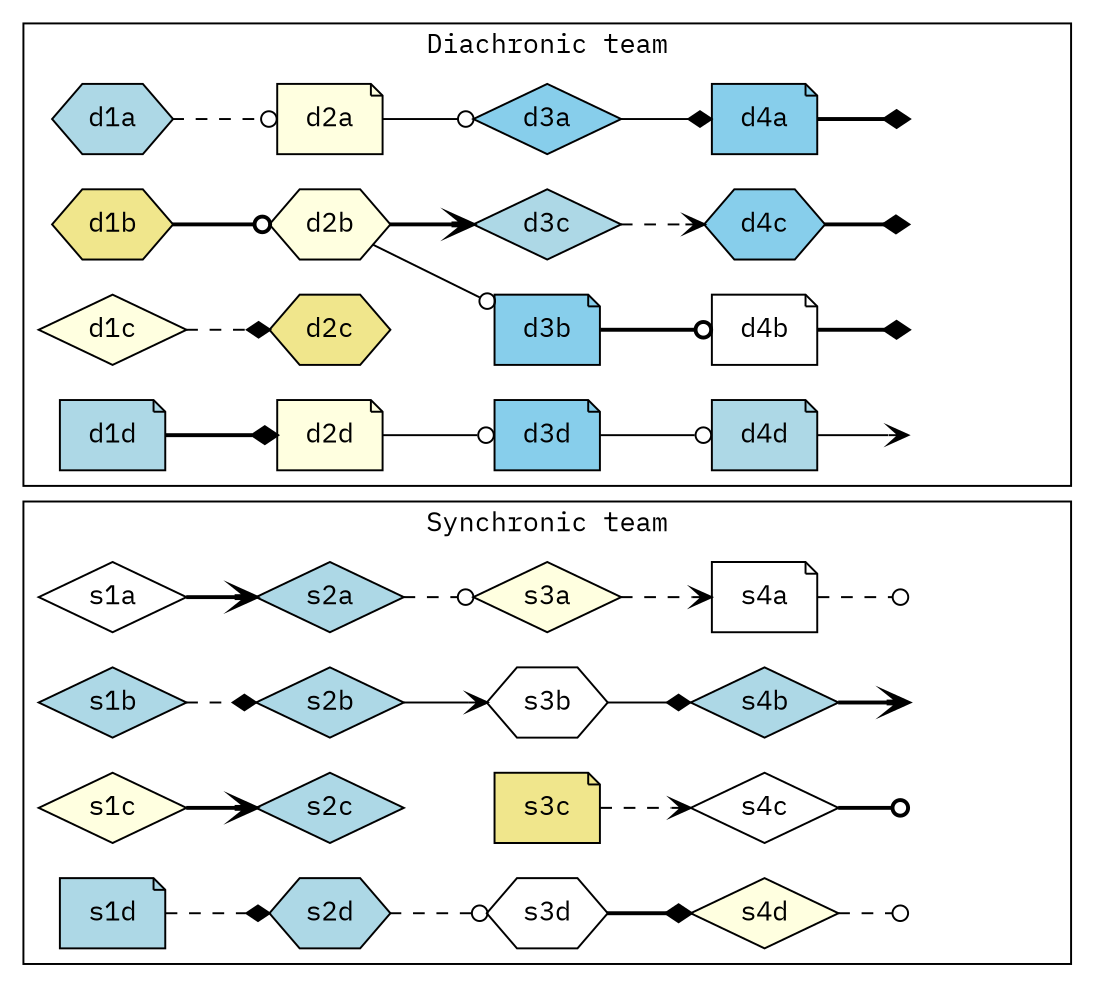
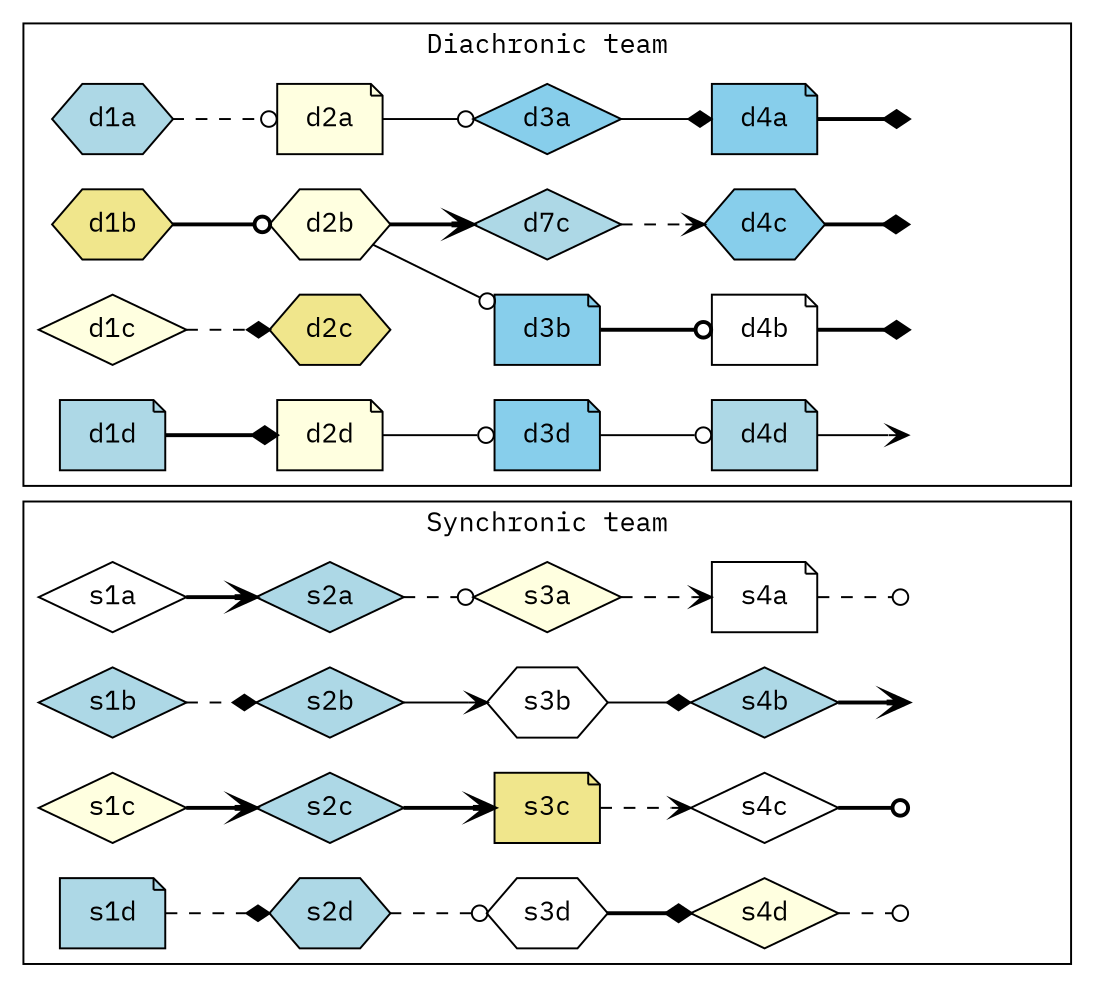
(547, 224) -> (547, 224)
none -> (439, 808)
